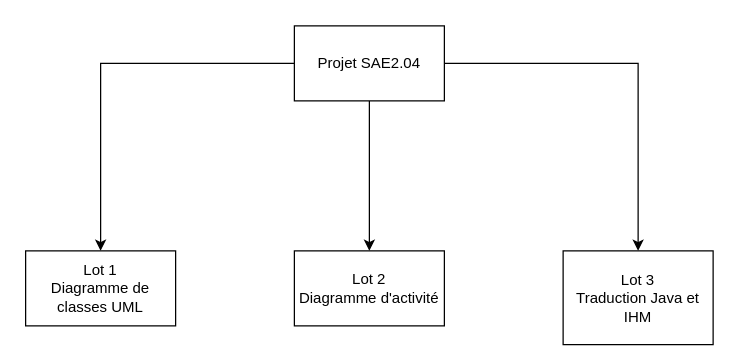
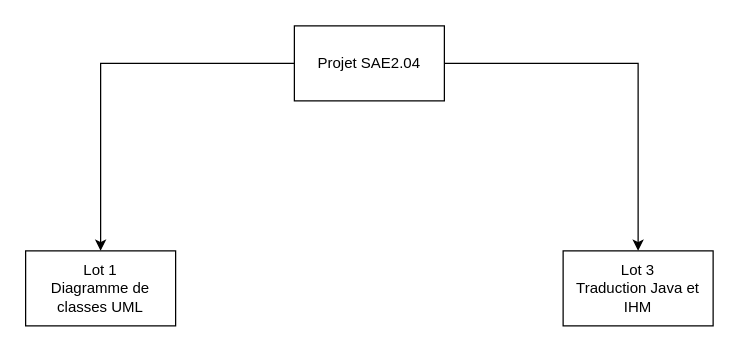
(369, 172) -> none
(369, 288) -> none
(638, 298) -> (638, 288)
